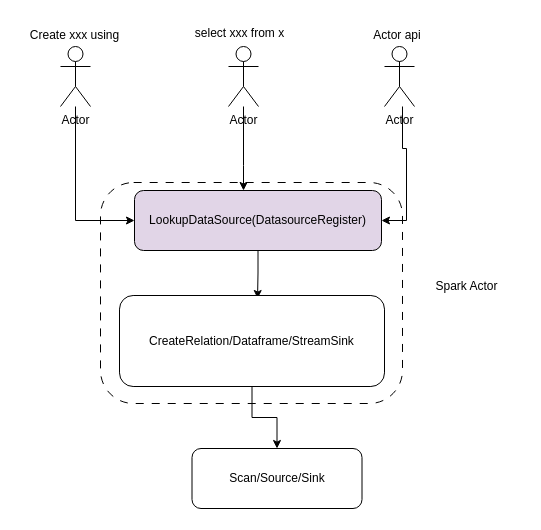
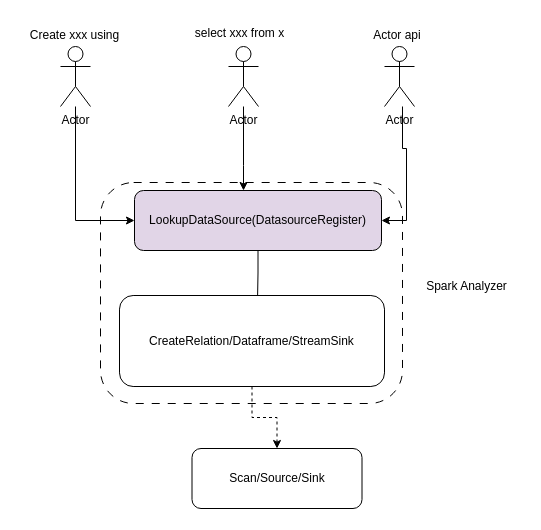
(467, 287) -> (467, 287)
(258, 290) -> (258, 292)
(260, 418) -> (260, 418)
